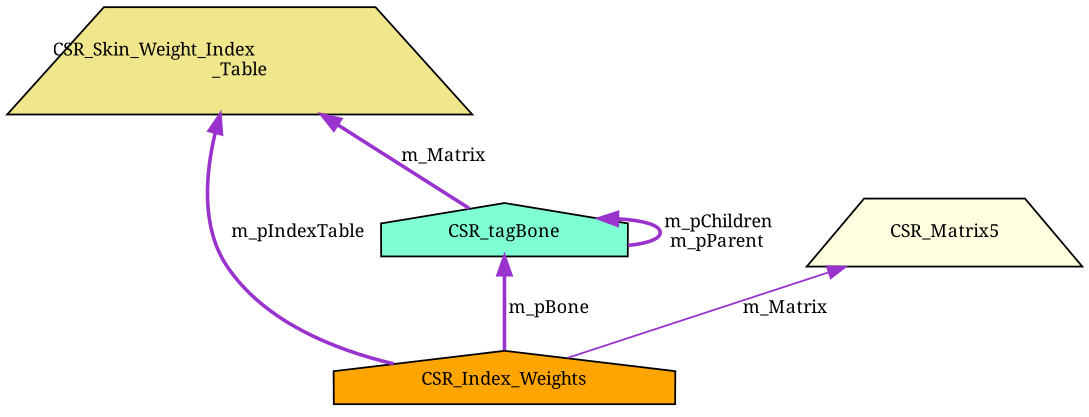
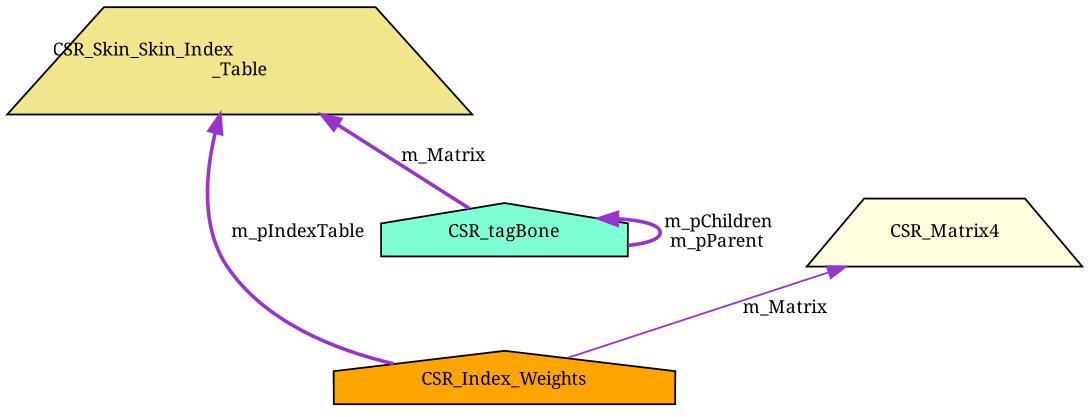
(240, 61) -> (240, 61)
(945, 233) -> (945, 233)
(504, 313) -> none
